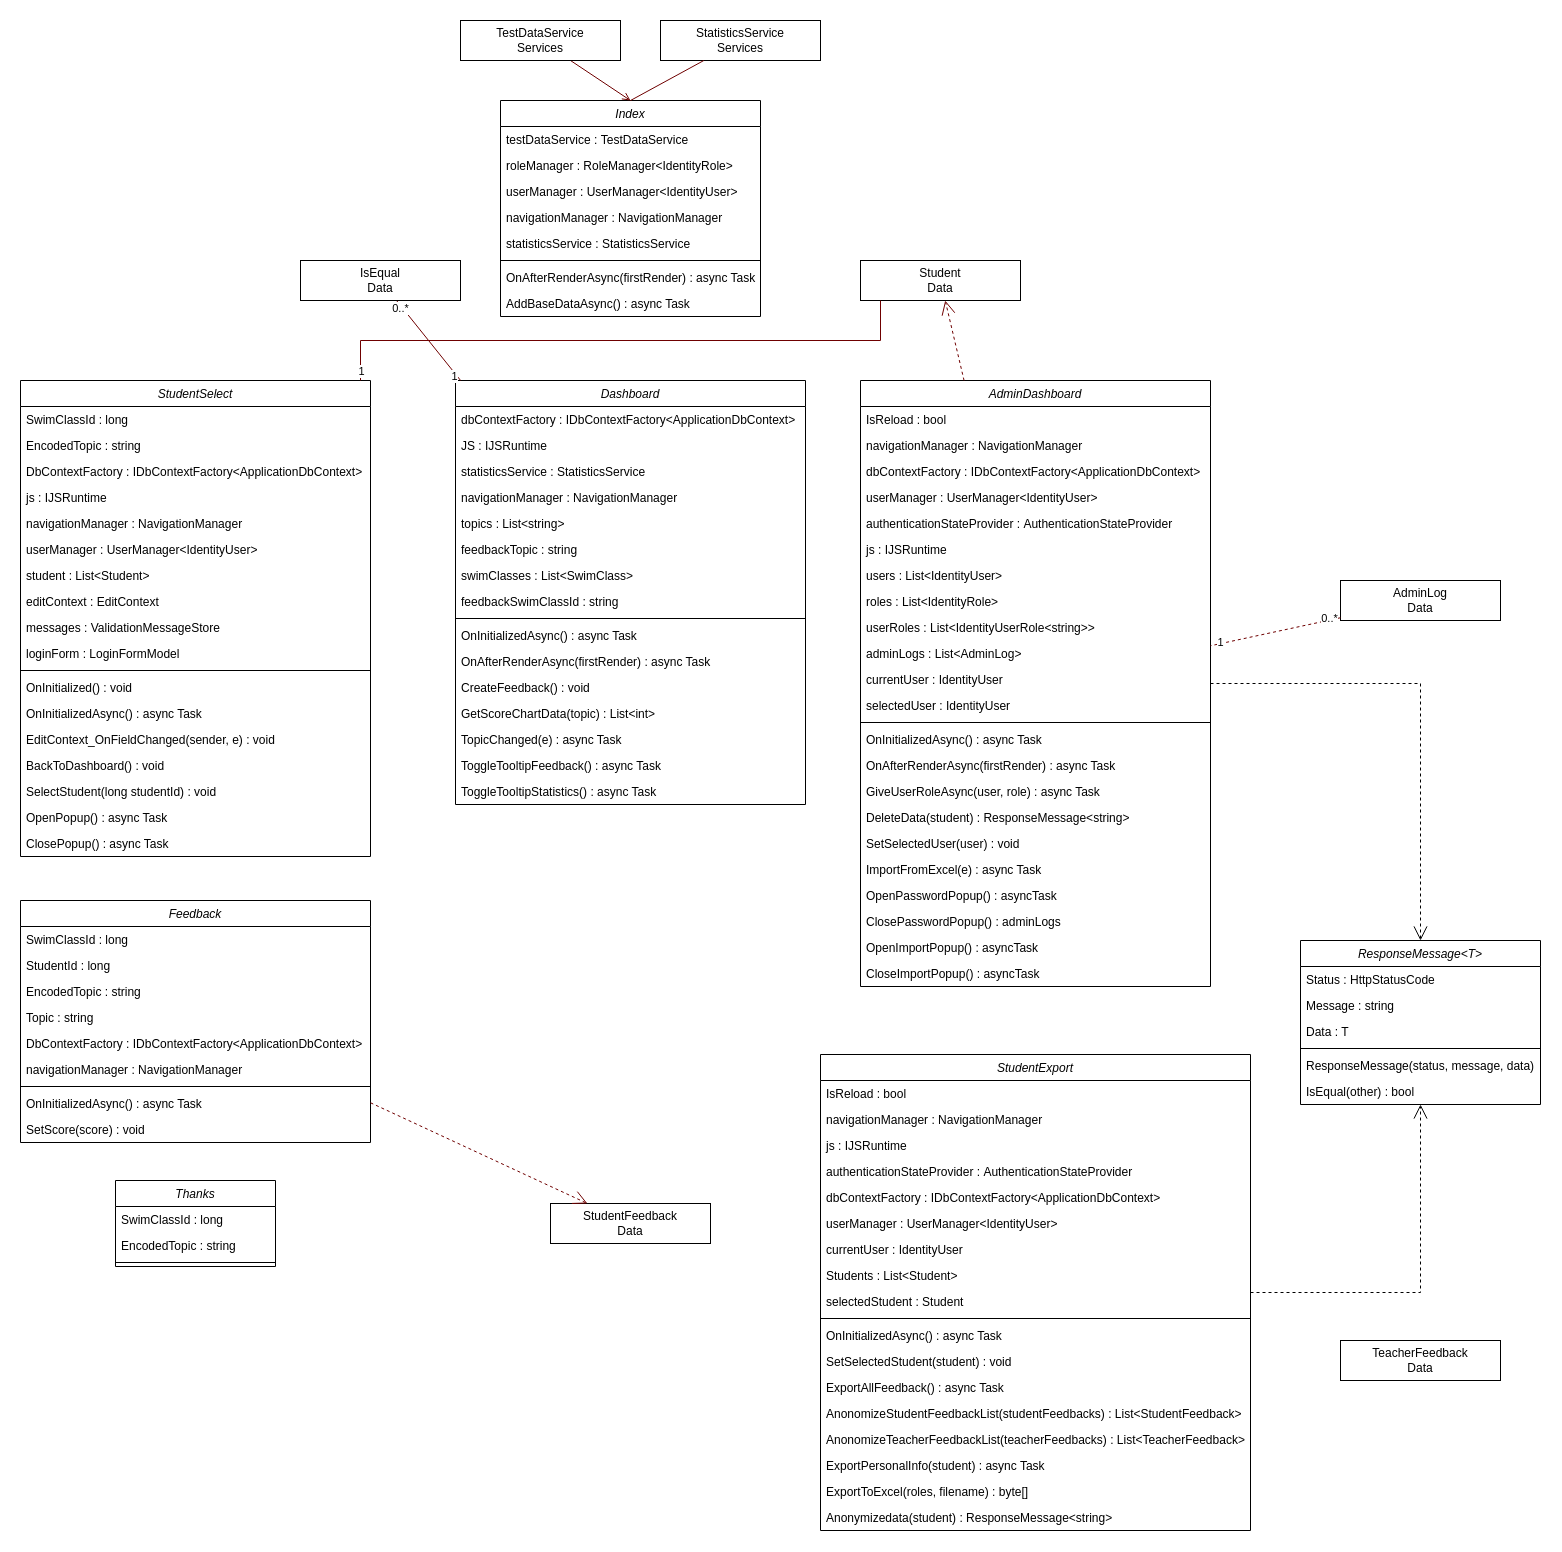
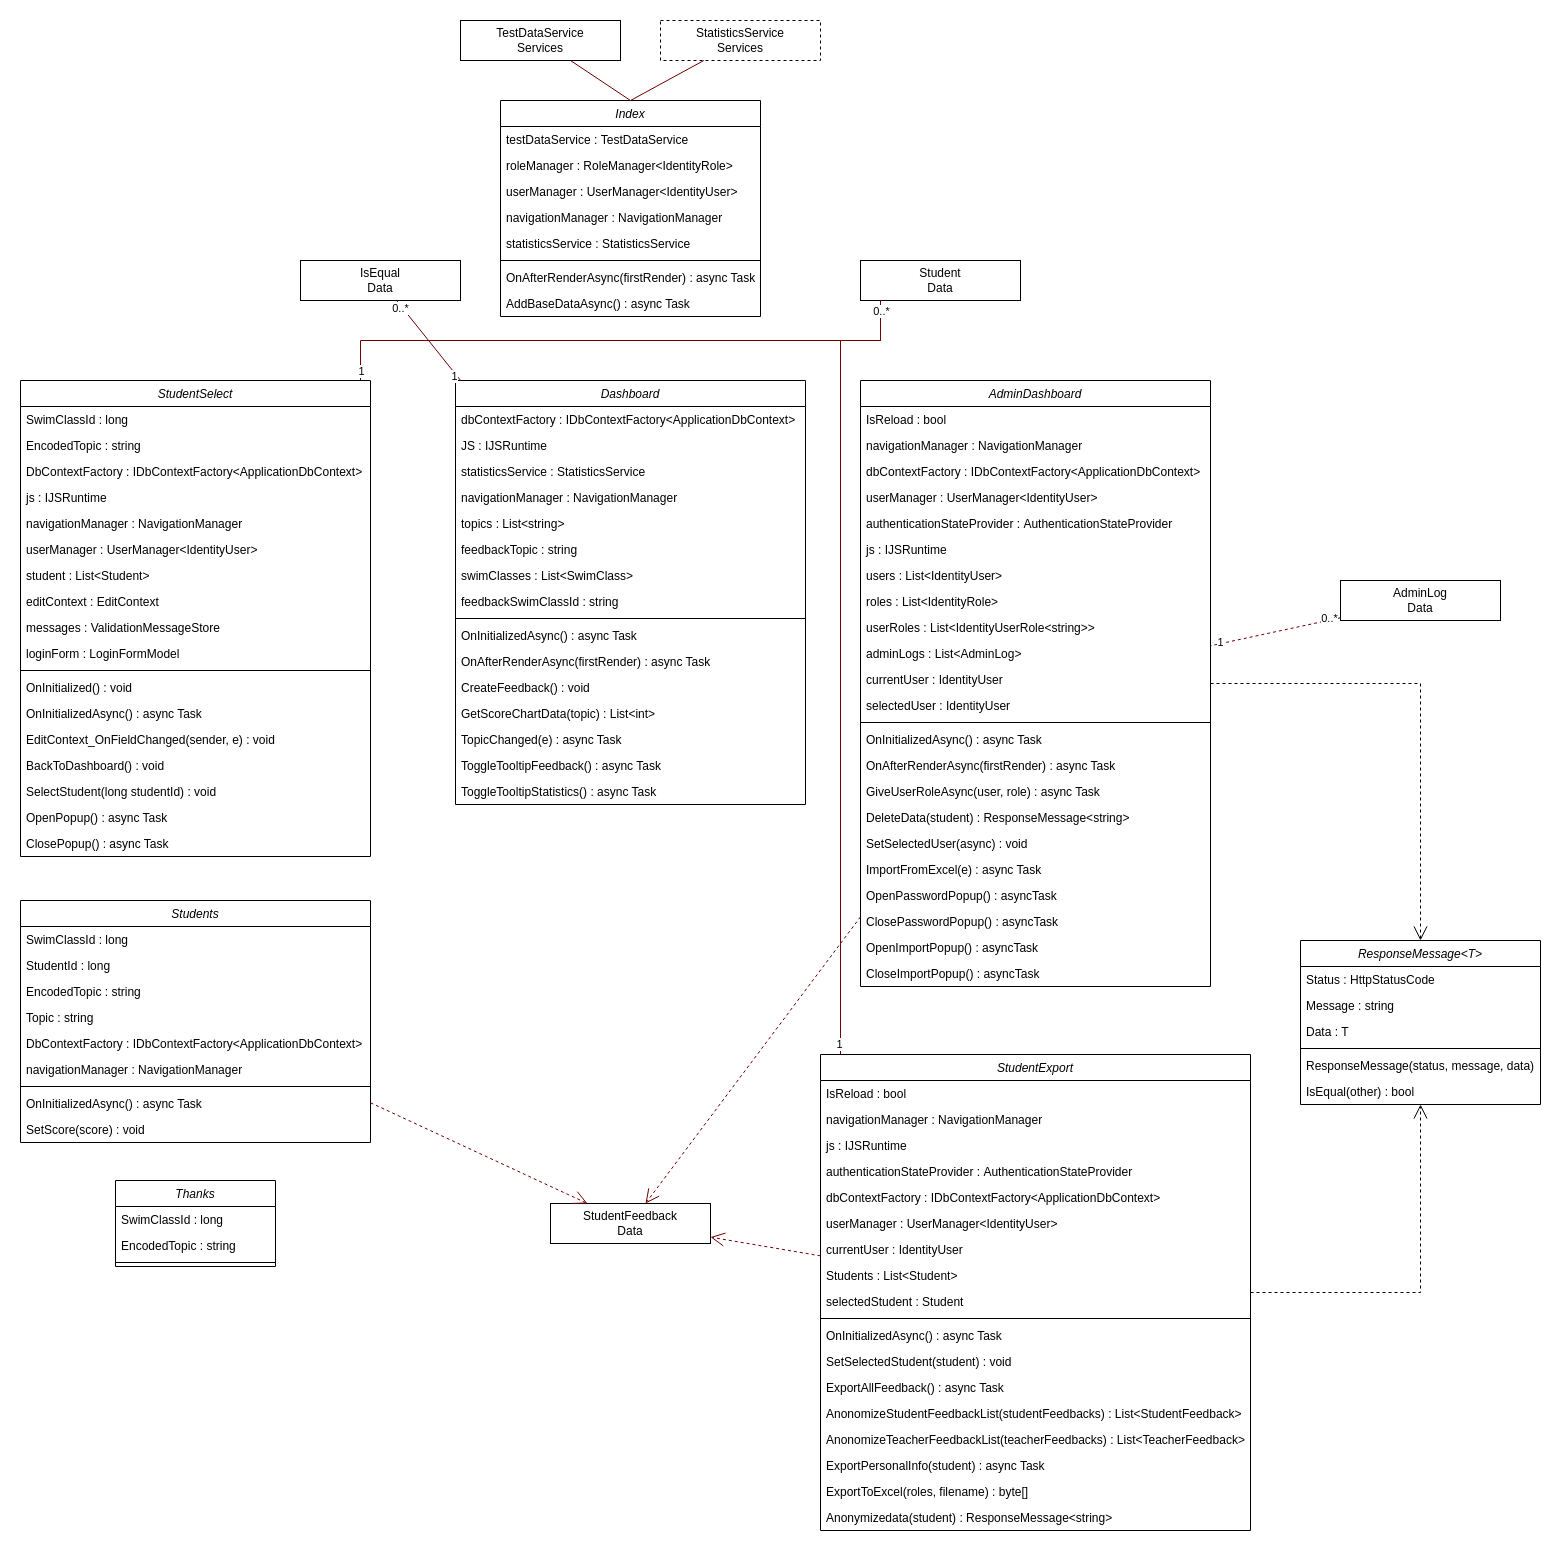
(741, 41) -> (741, 41)
(625, 97) -> (626, 97)
(955, 342) -> (752, 1061)
none -> (841, 698)
(952, 844) -> (956, 844)
(195, 914) -> (195, 914)
(966, 922) -> (967, 922)
none -> (765, 1246)
(1421, 1361) -> none
